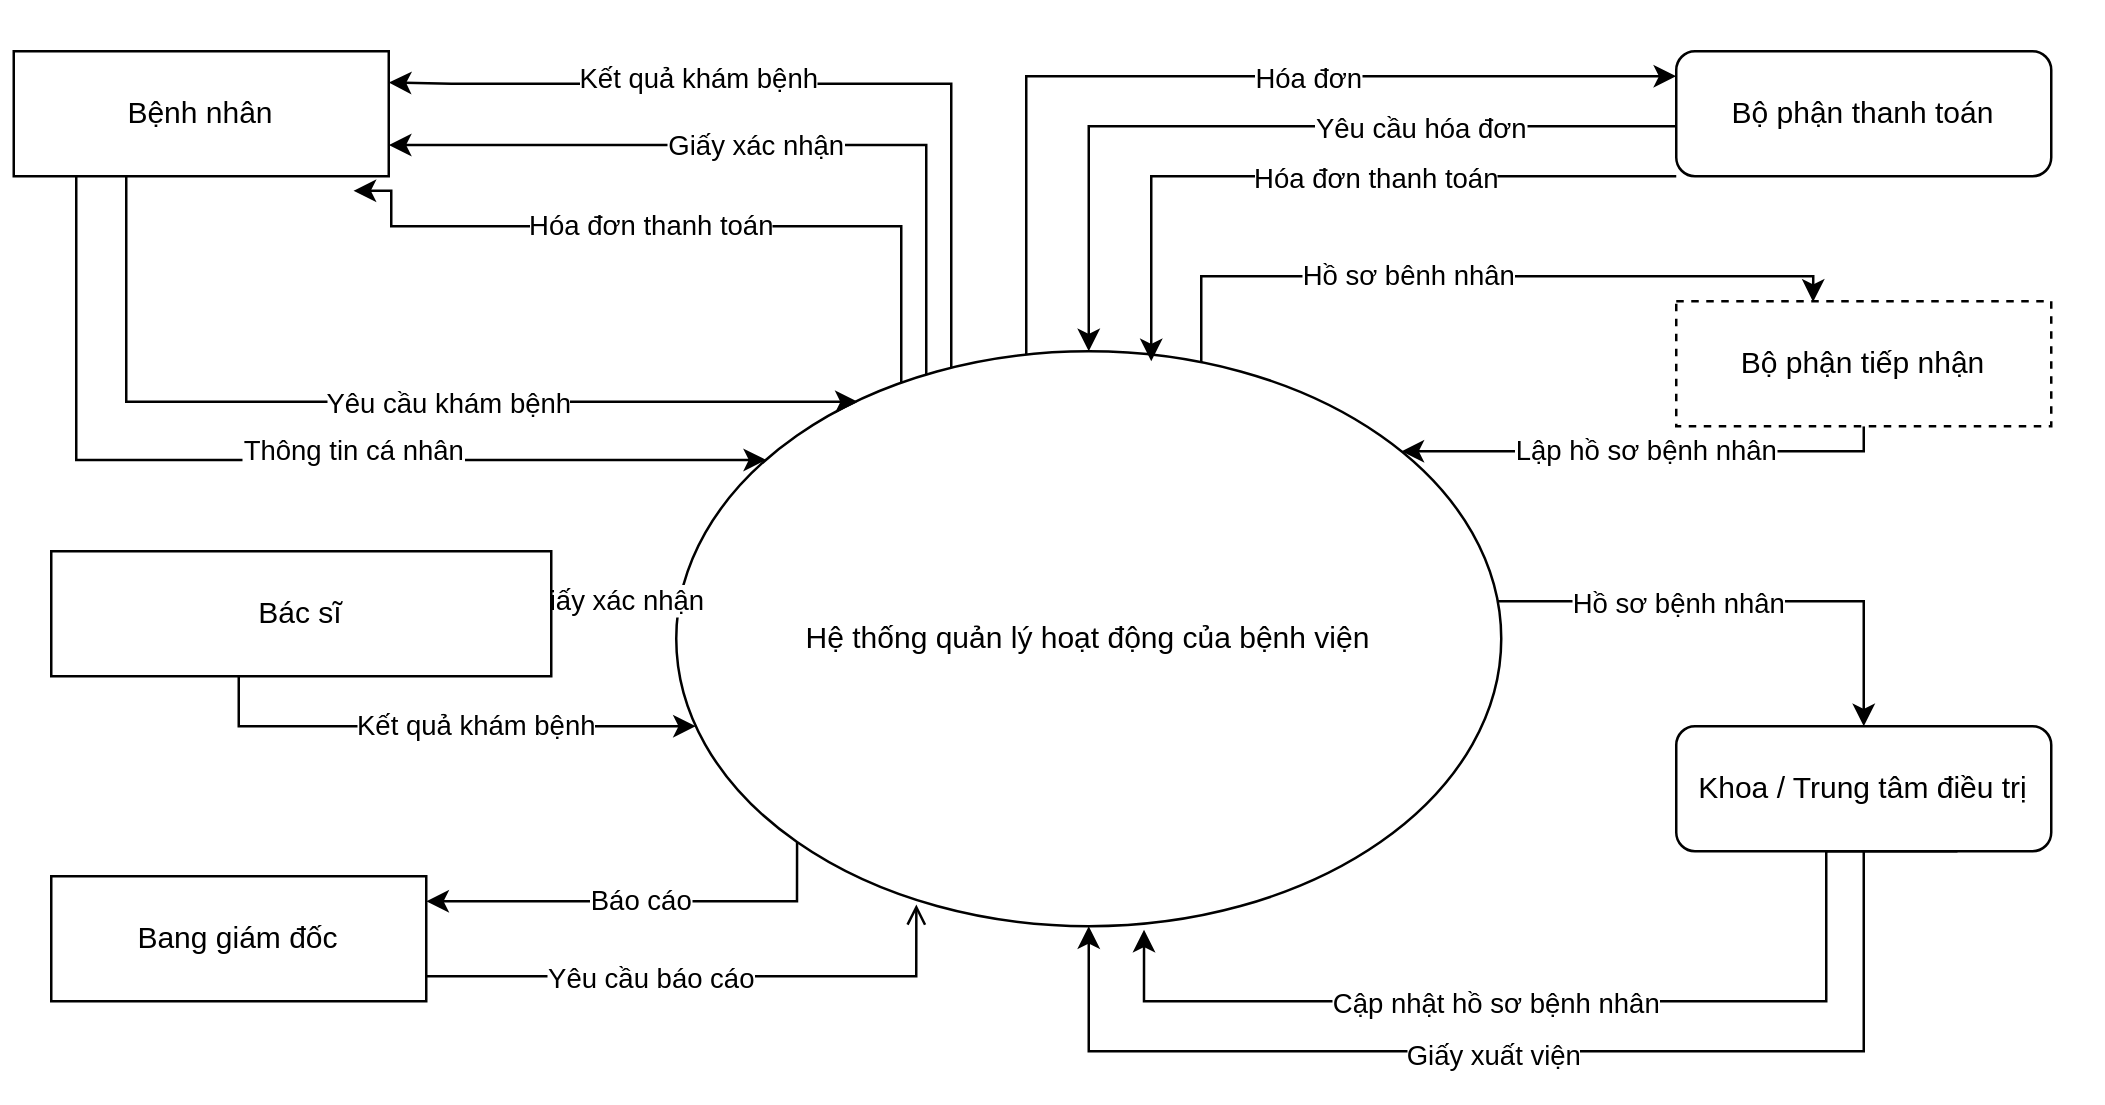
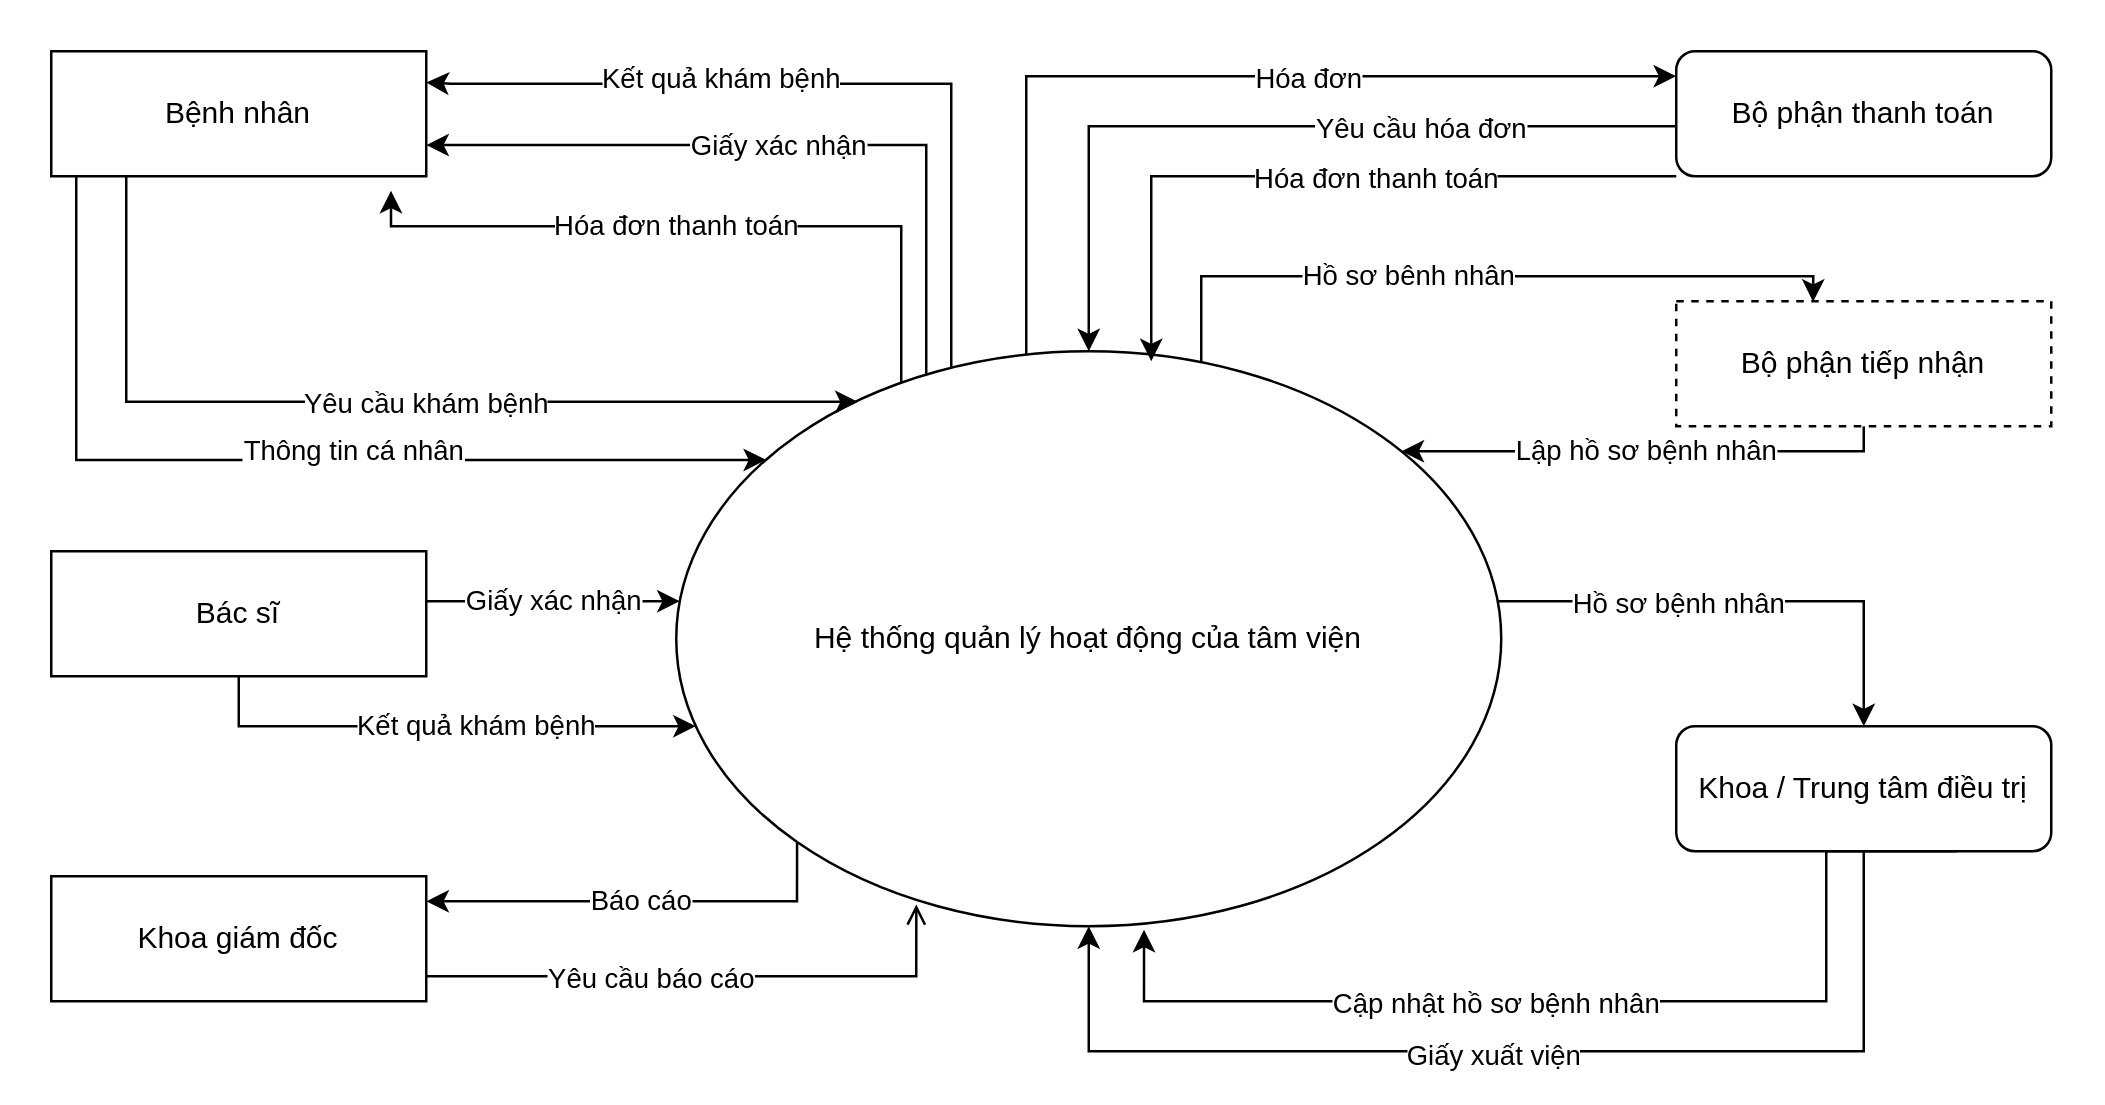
(201, 114) -> (239, 114)
(301, 614) -> (239, 614)
(1089, 639) -> (1089, 639)
(239, 939) -> (239, 939)
